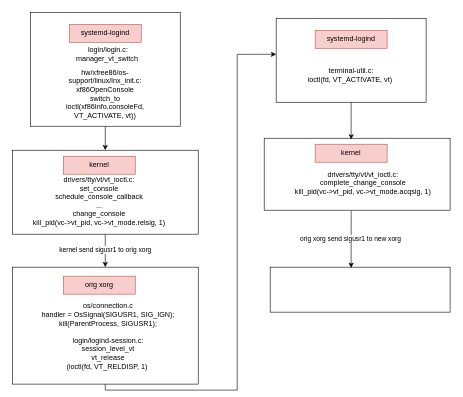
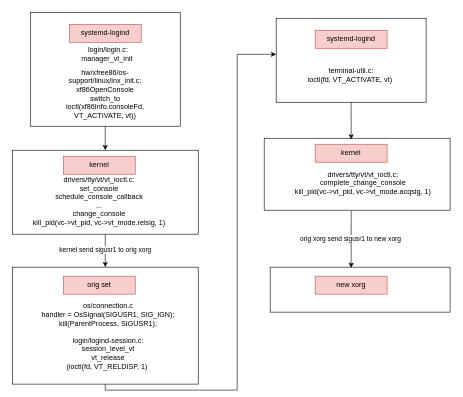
(108, 54) -> (108, 54)
(99, 285) -> (99, 285)
none -> (351, 285)
